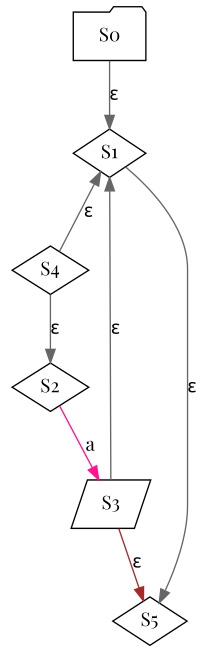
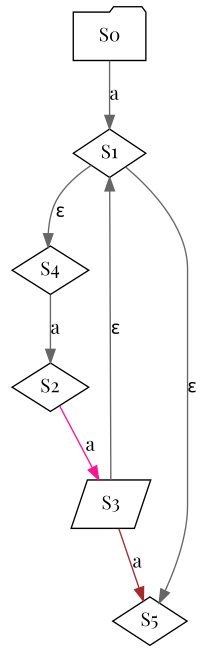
(114, 95) -> (114, 95)
(77, 218) -> (61, 194)
(55, 329) -> (55, 329)
(137, 563) -> (137, 563)
